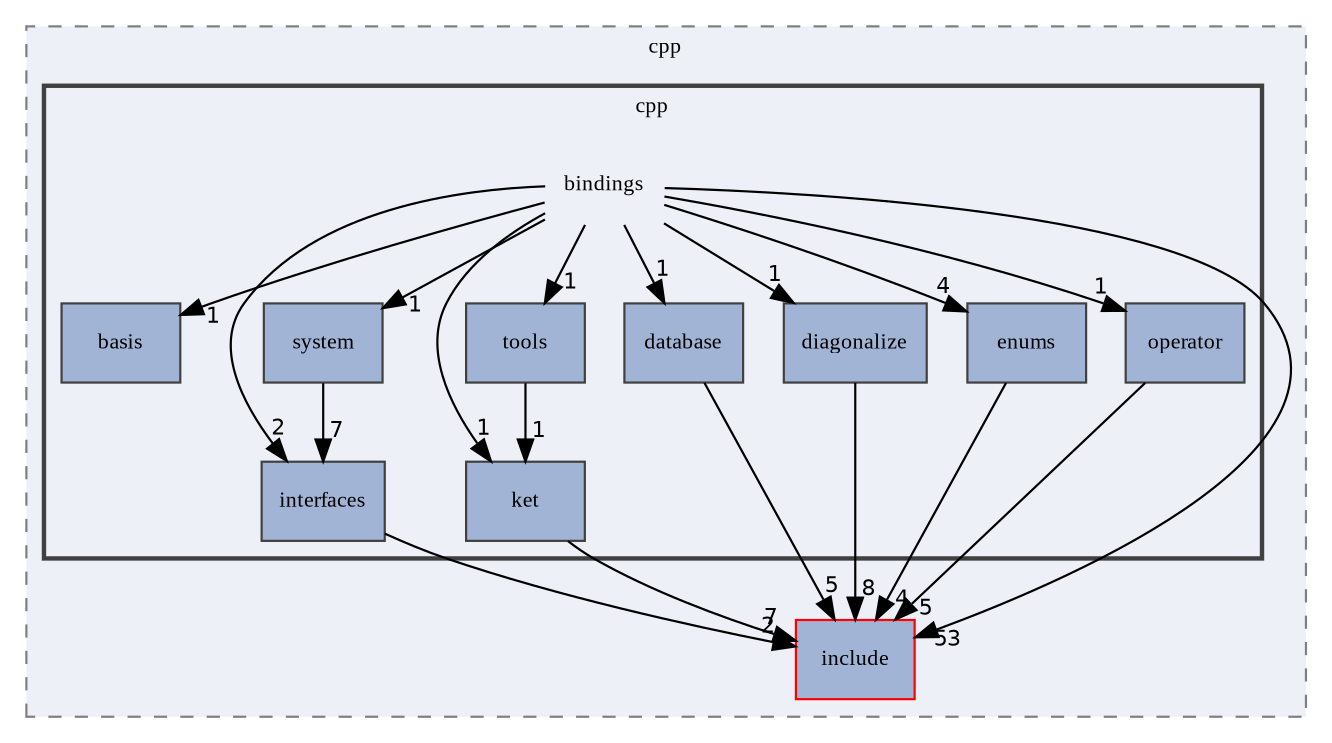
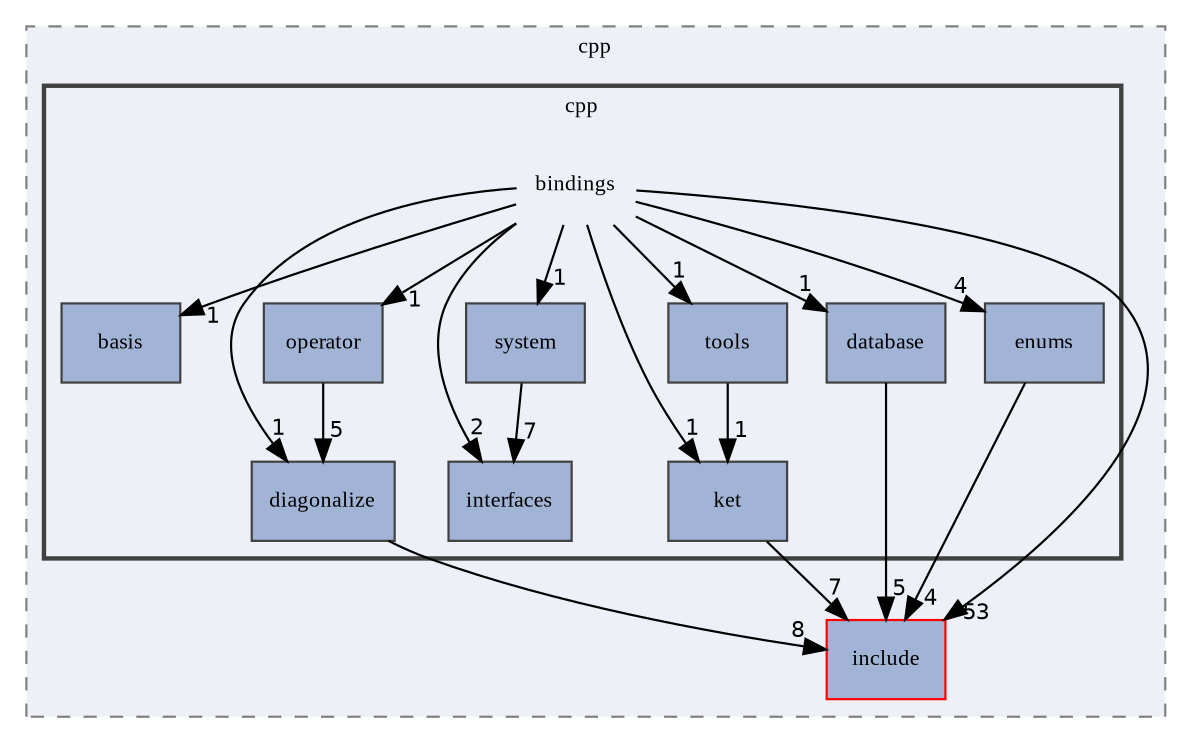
(1029, 493) -> (323, 411)
(576, 597) -> none
